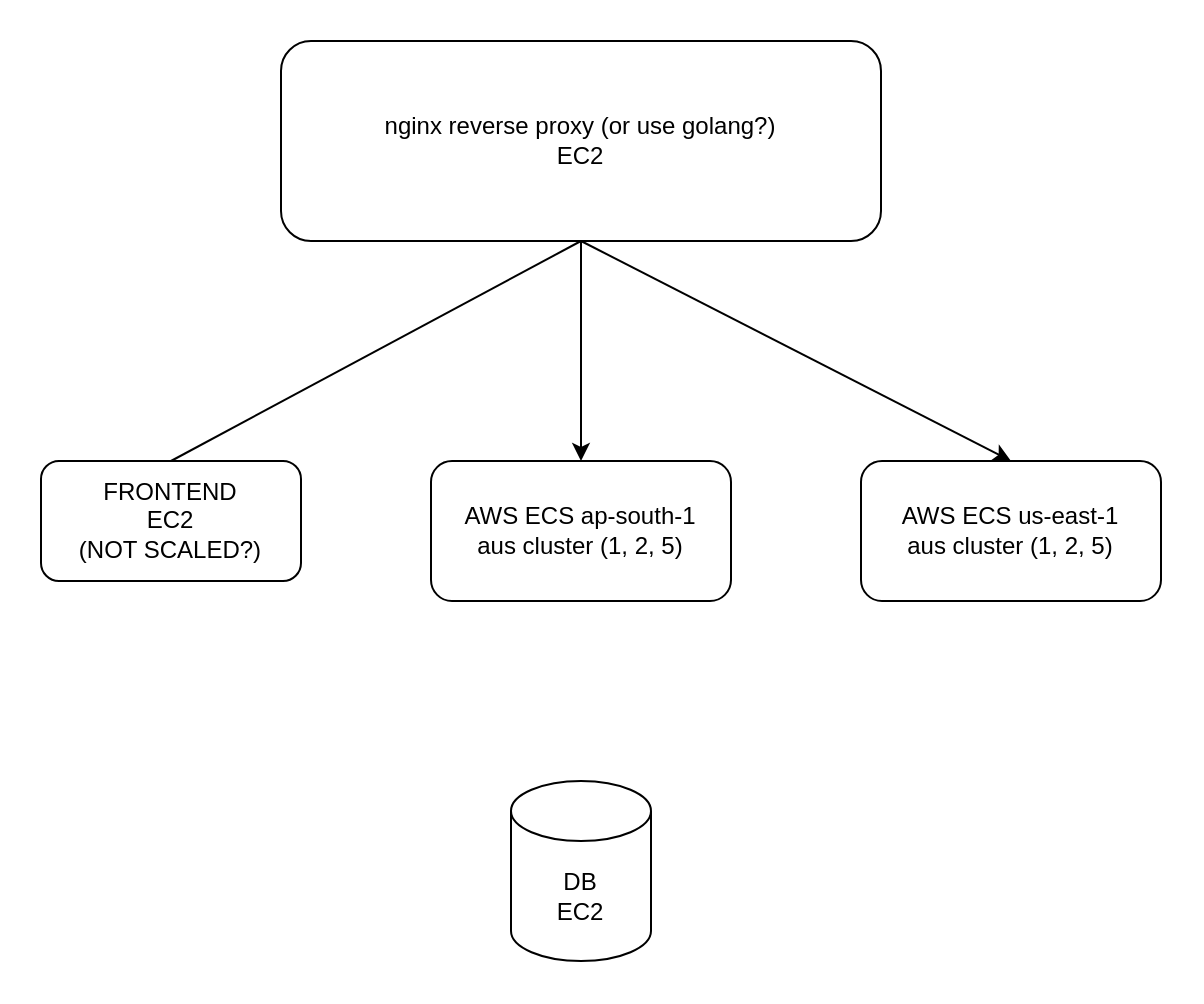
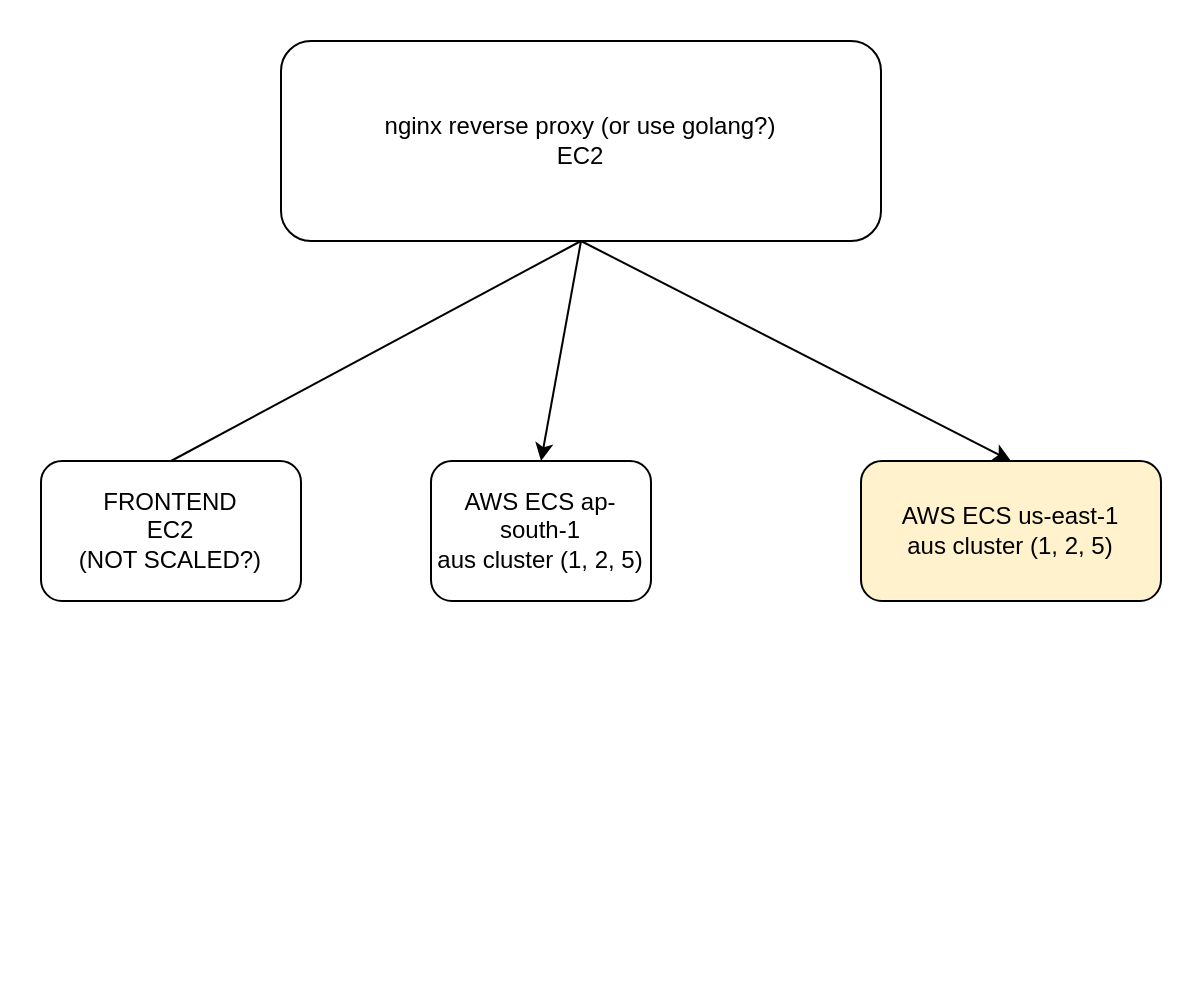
(171, 521) -> (171, 531)
(581, 531) -> (541, 531)
(1011, 531) -> (1011, 531)
(581, 871) -> none
